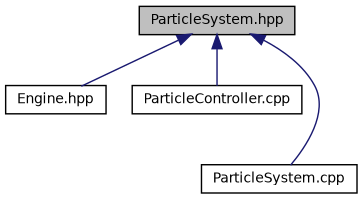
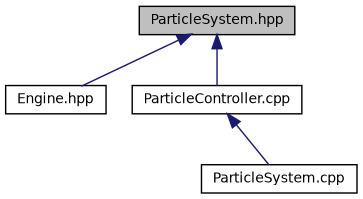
(318, 94) -> (253, 145)
